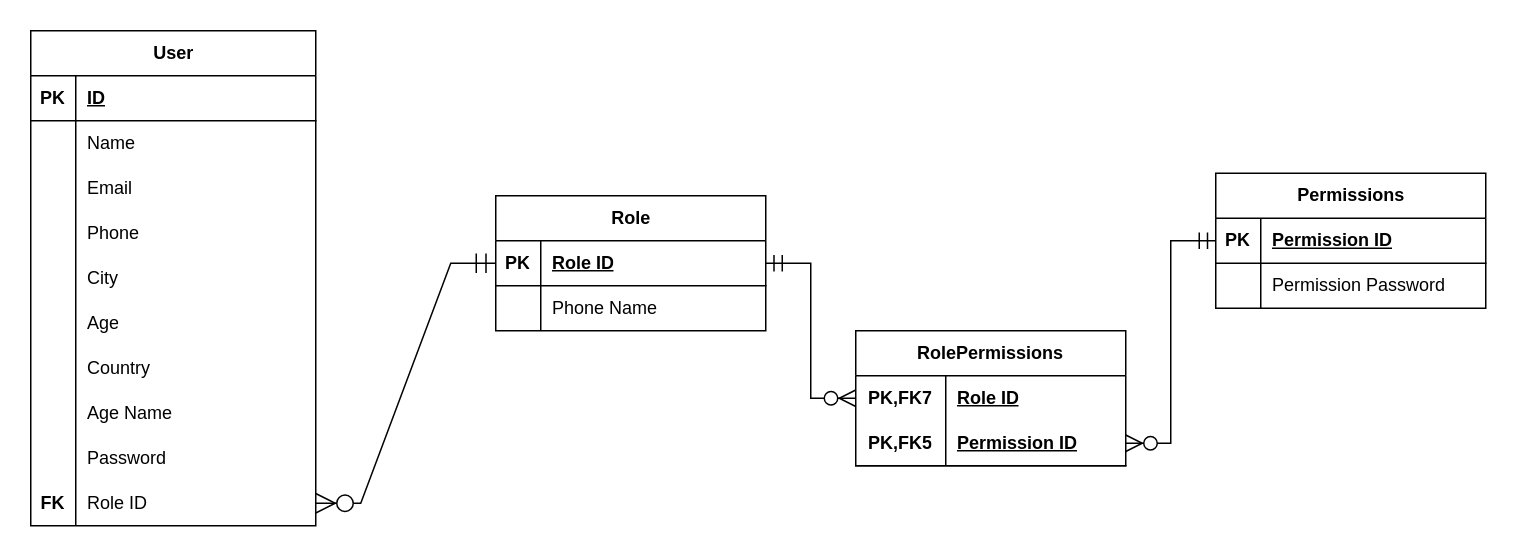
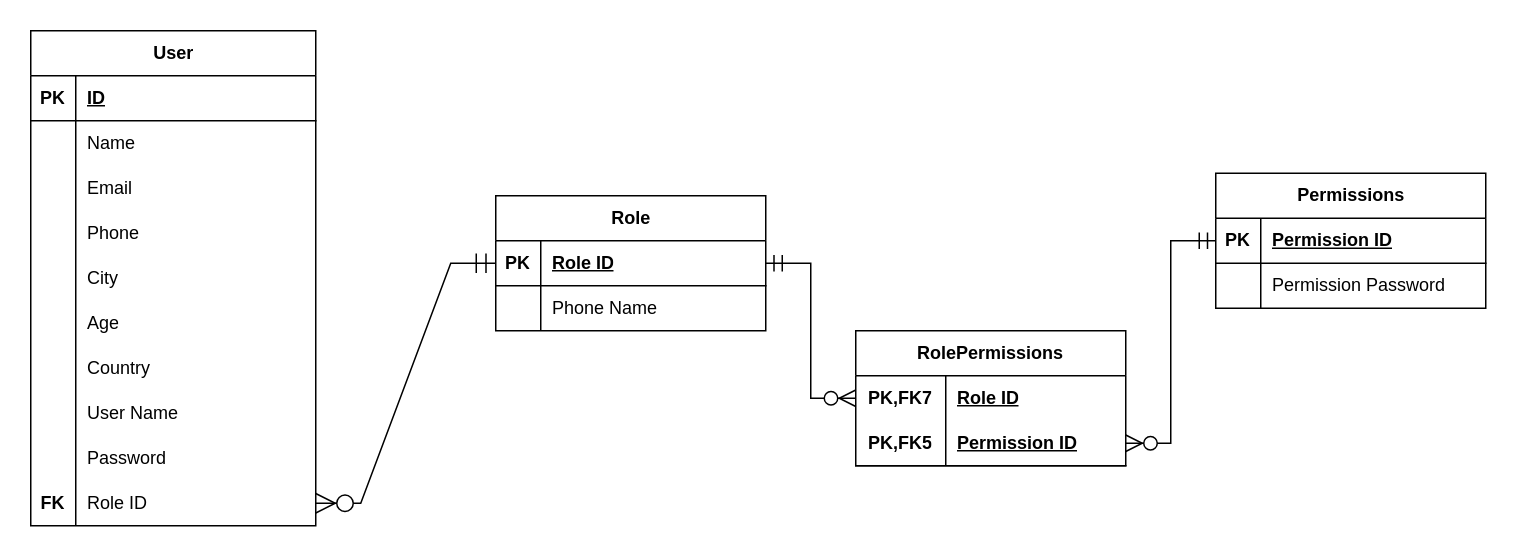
(126, 413) -> (131, 413)
